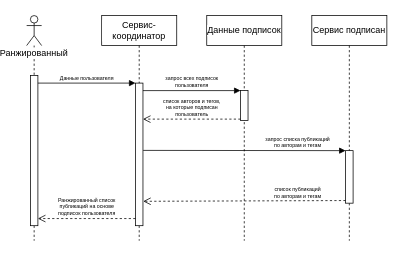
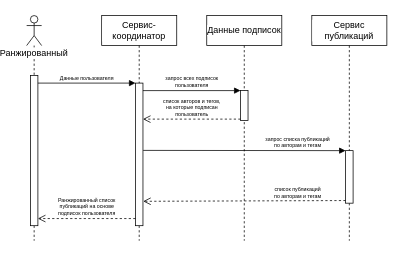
(349, 30) -> (349, 30)
